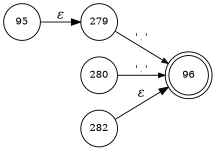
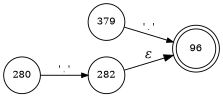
(22, 22) -> none
(99, 22) -> (106, 22)
(138, 75) -> (61, 75)
